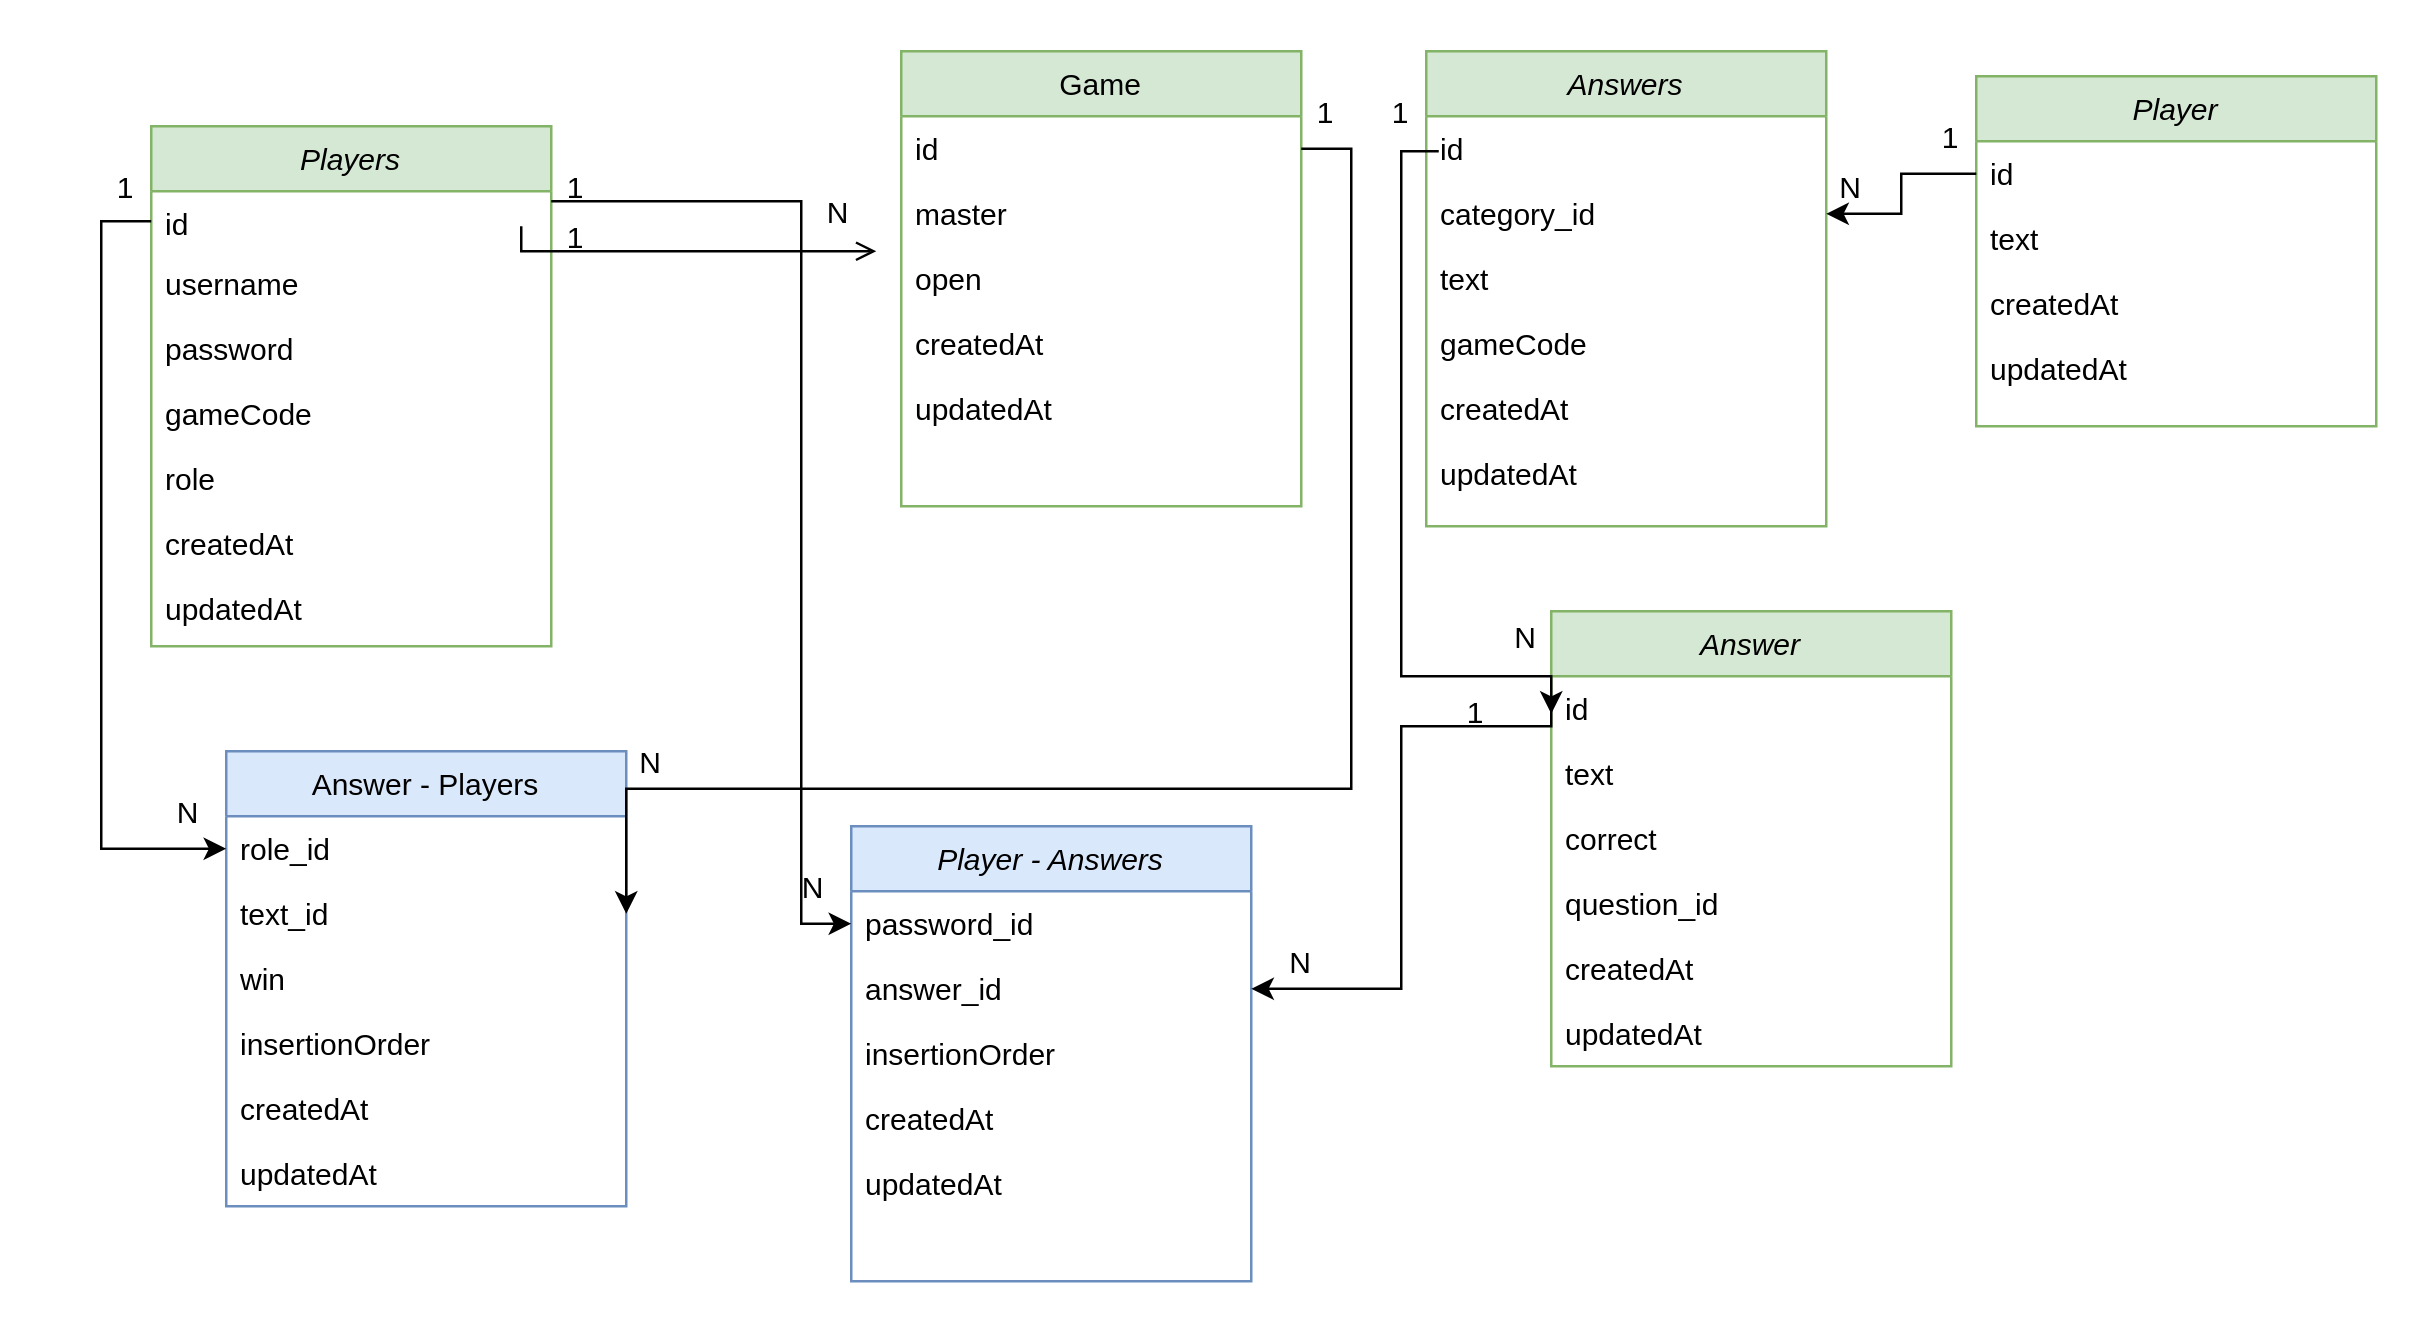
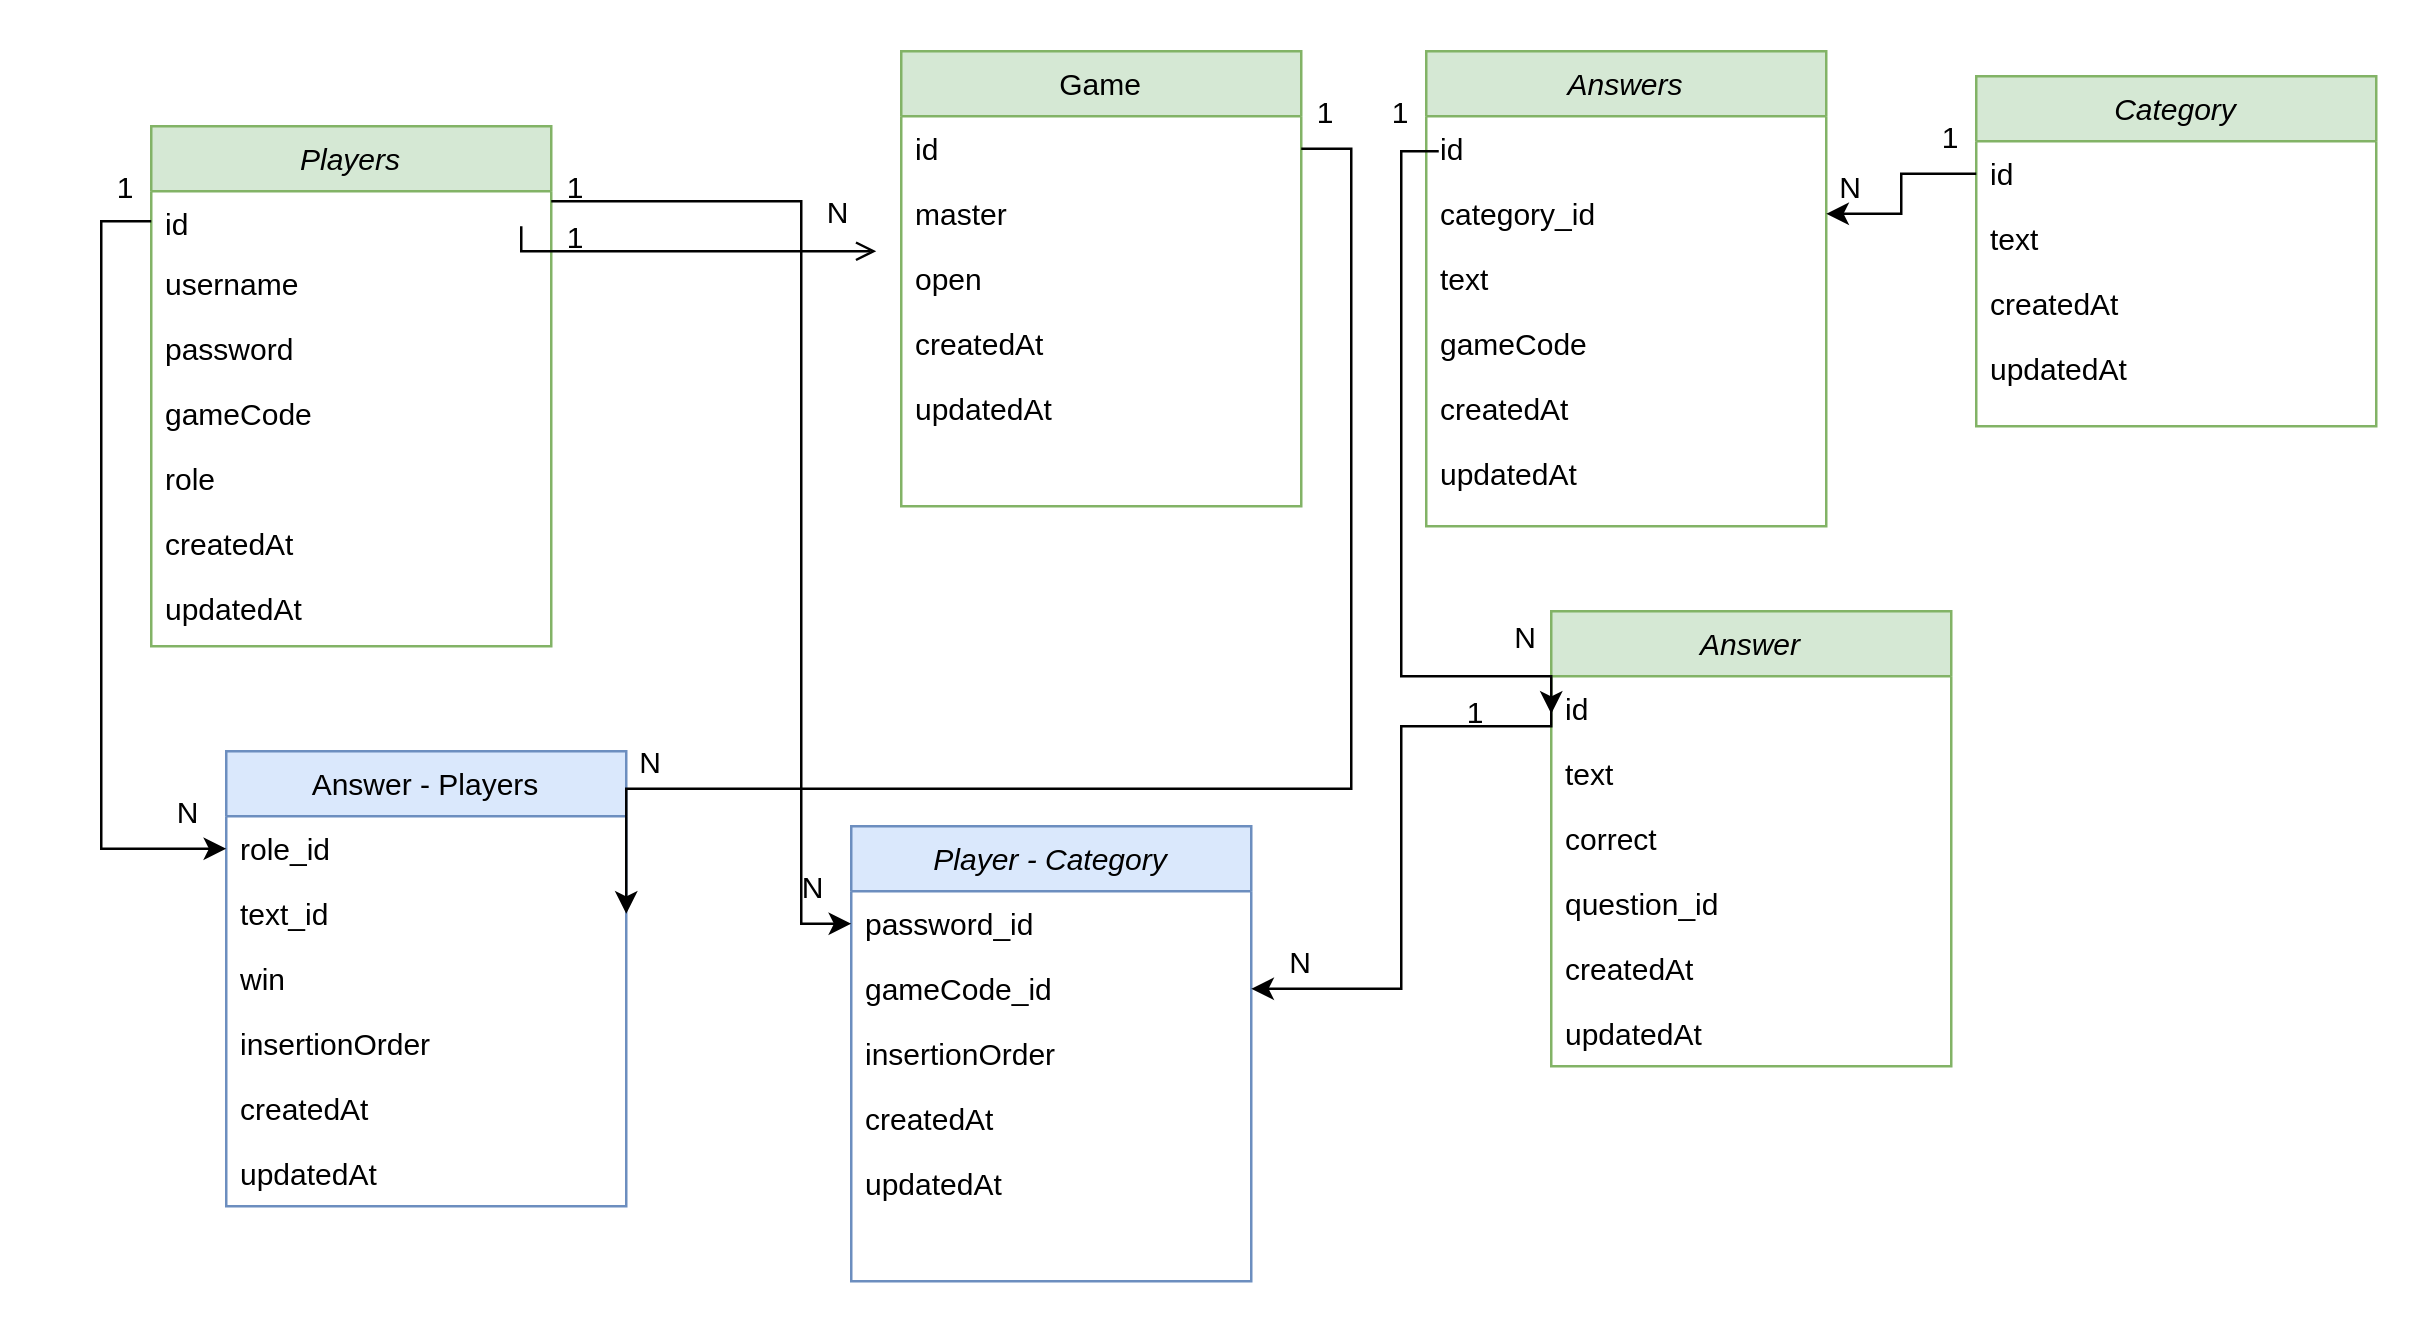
(2175, 110) -> (2175, 110)
(1050, 860) -> (1050, 860)
(937, 990) -> (954, 990)
